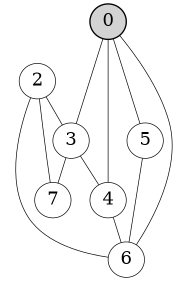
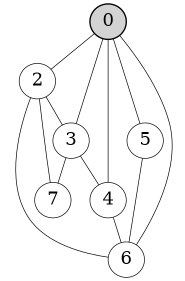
none -> (73, 51)
